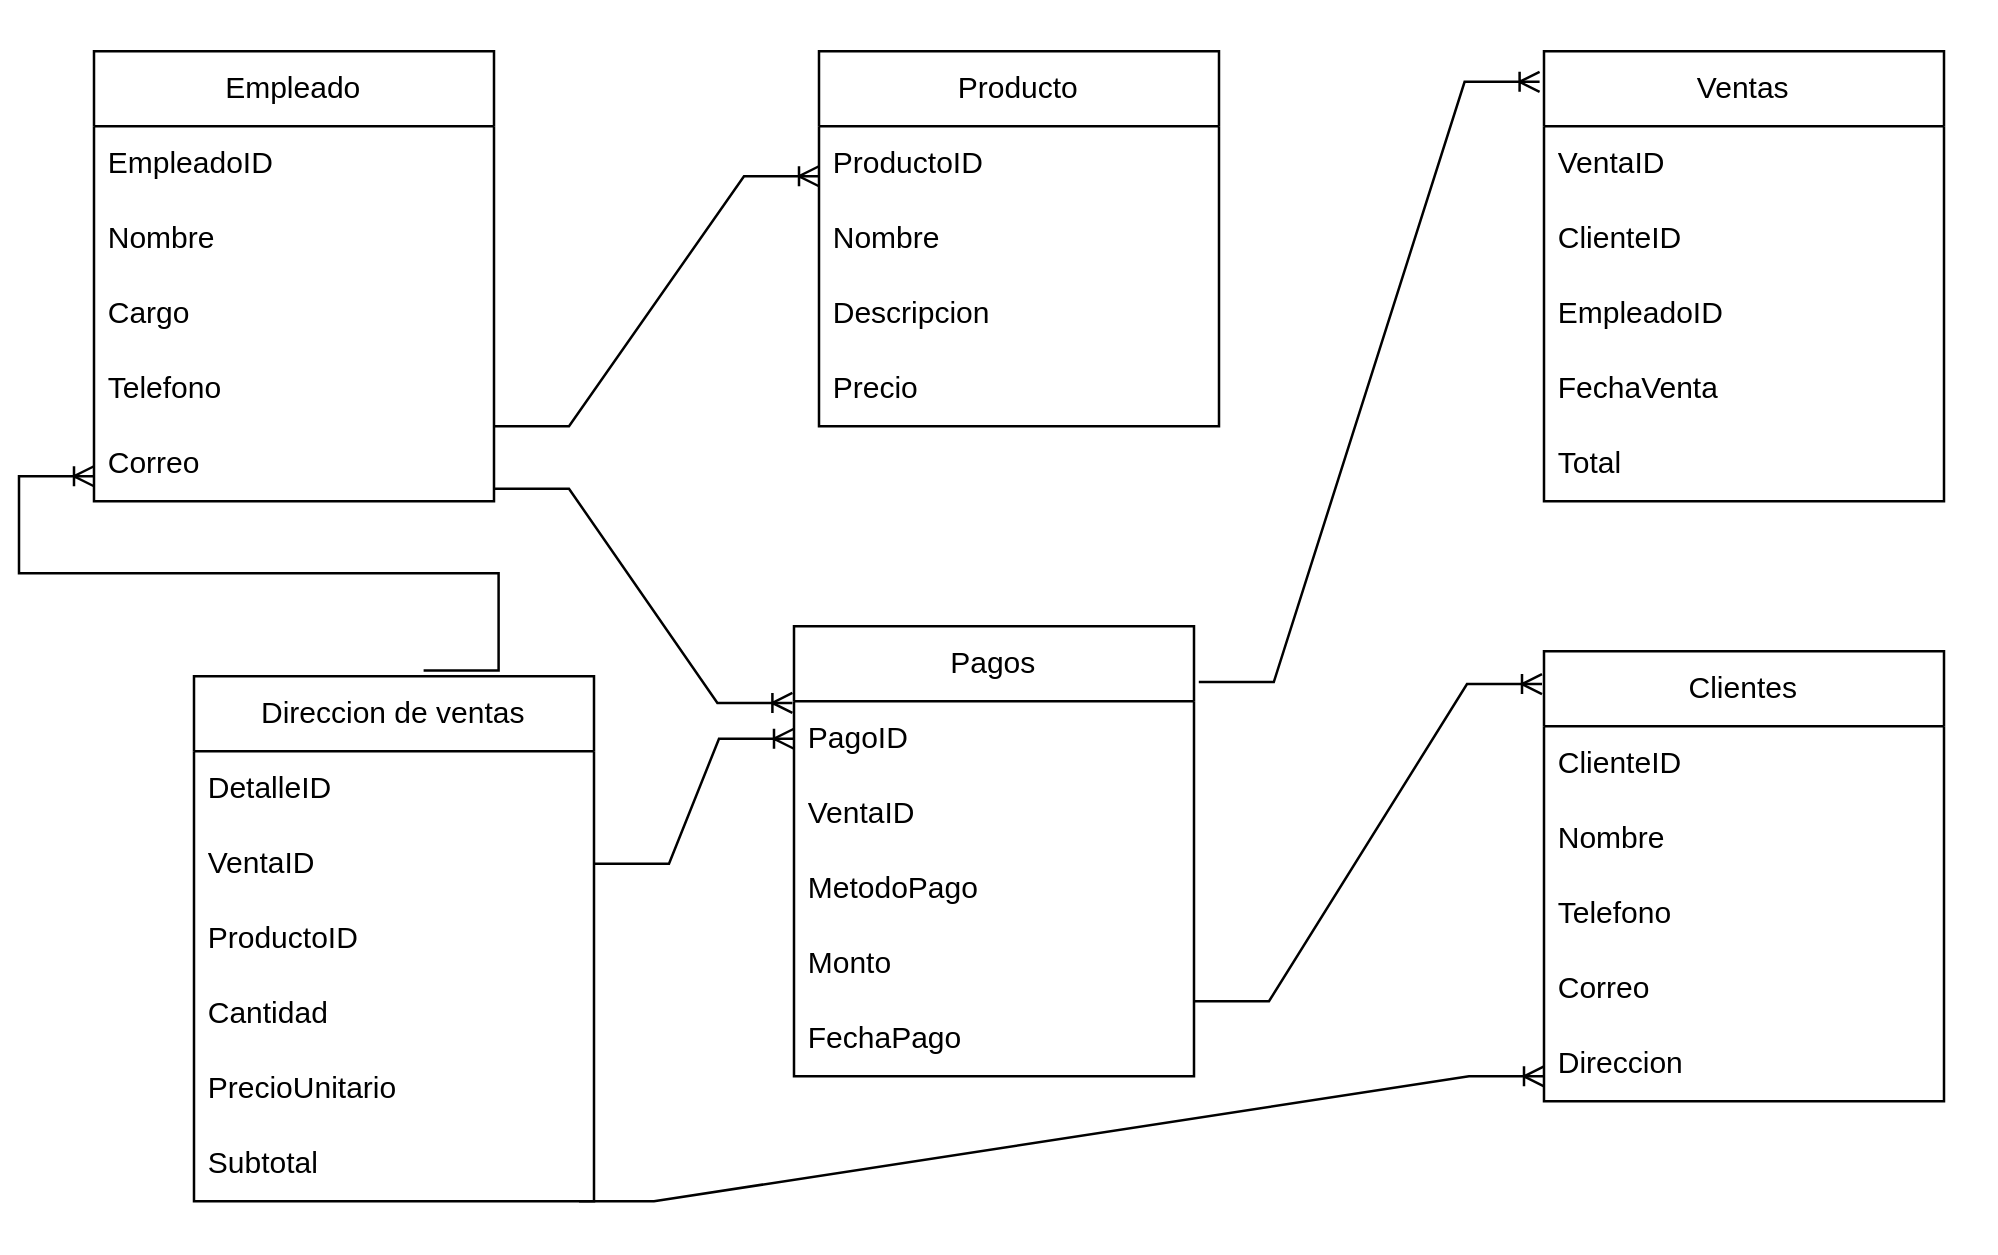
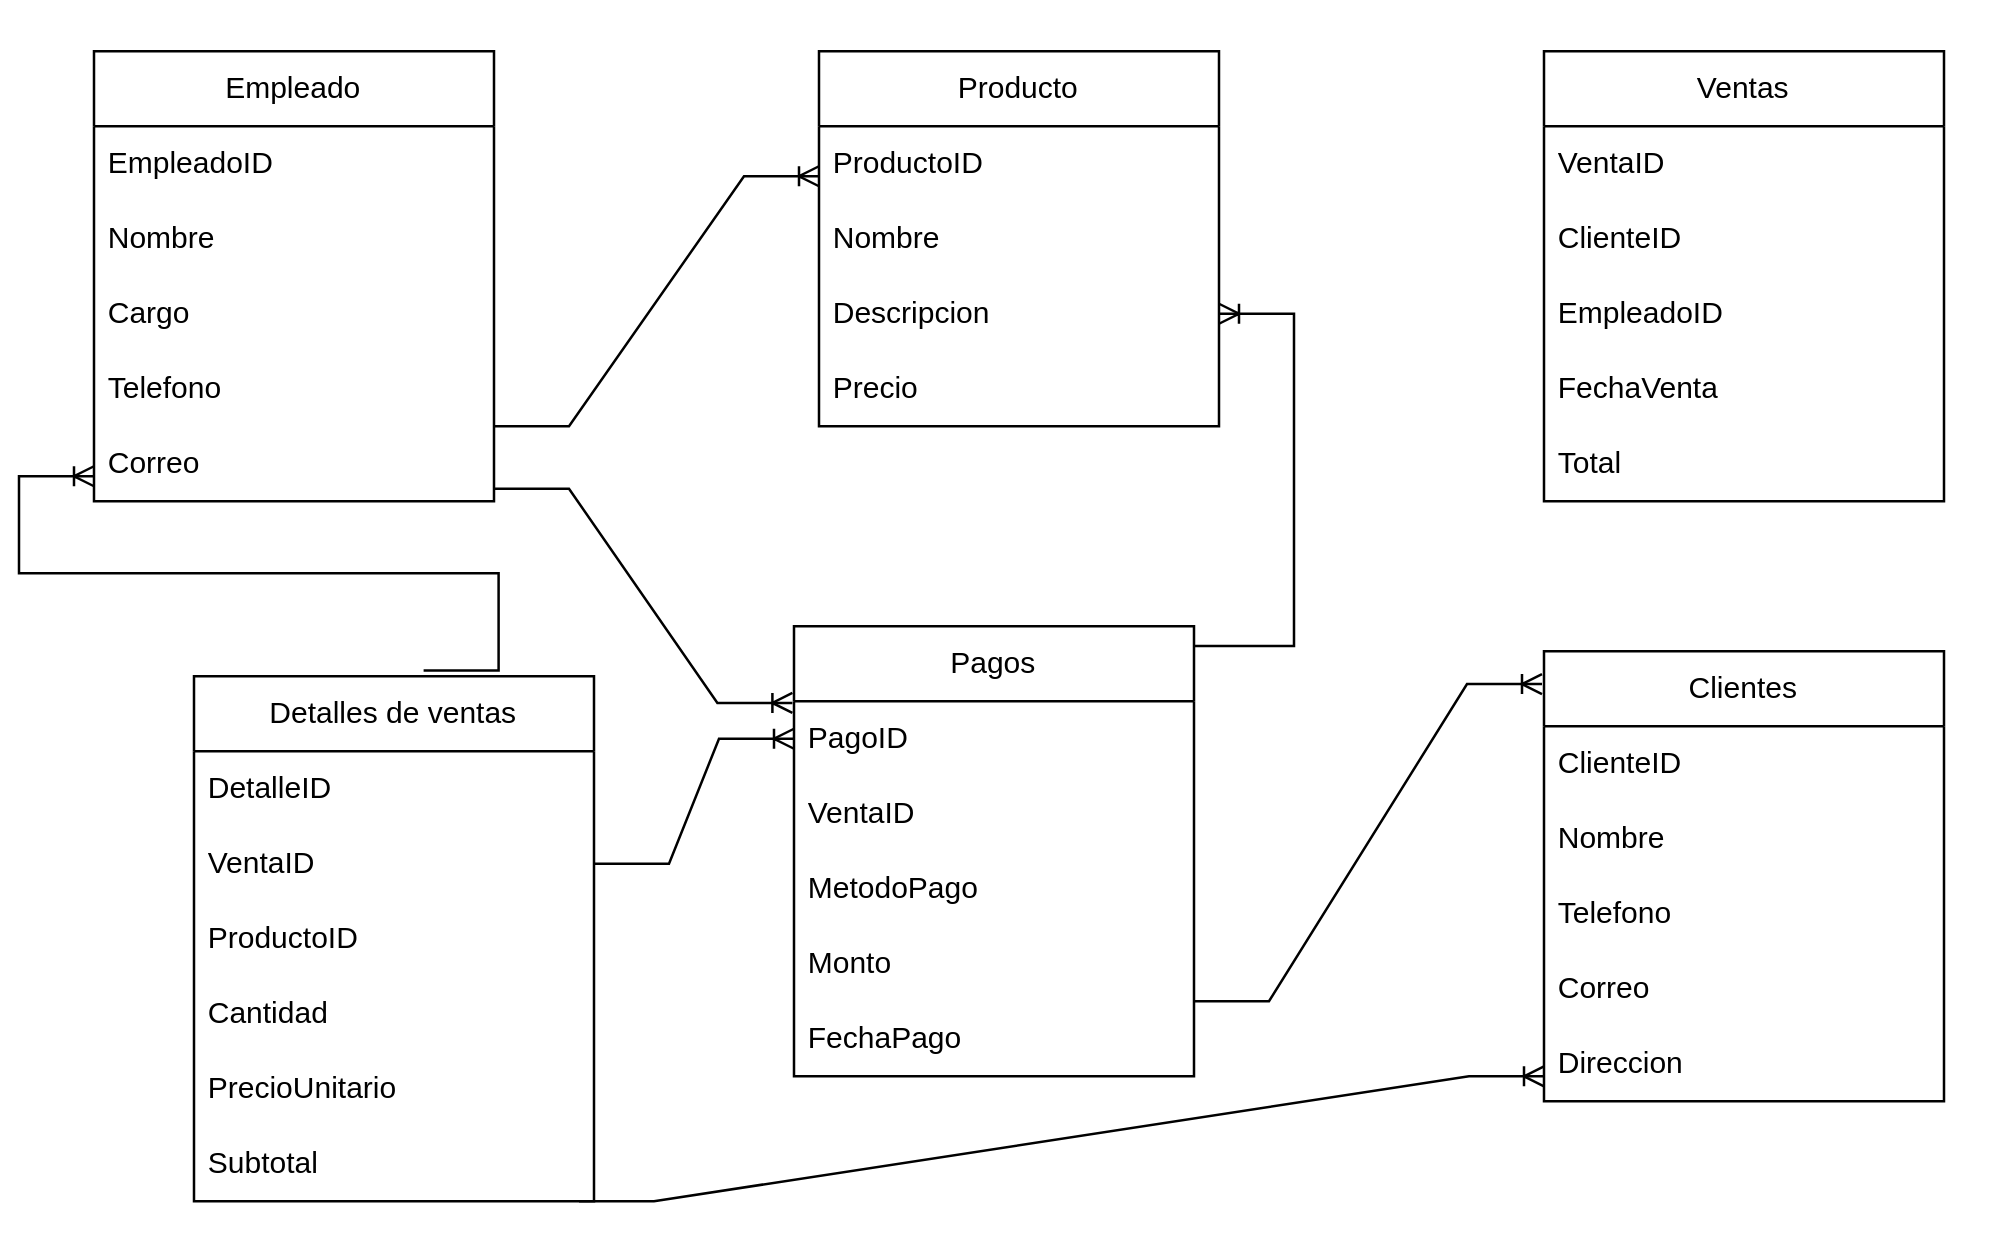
(1392, 310) -> none
none -> (1294, 421)
(394, 714) -> (394, 714)
